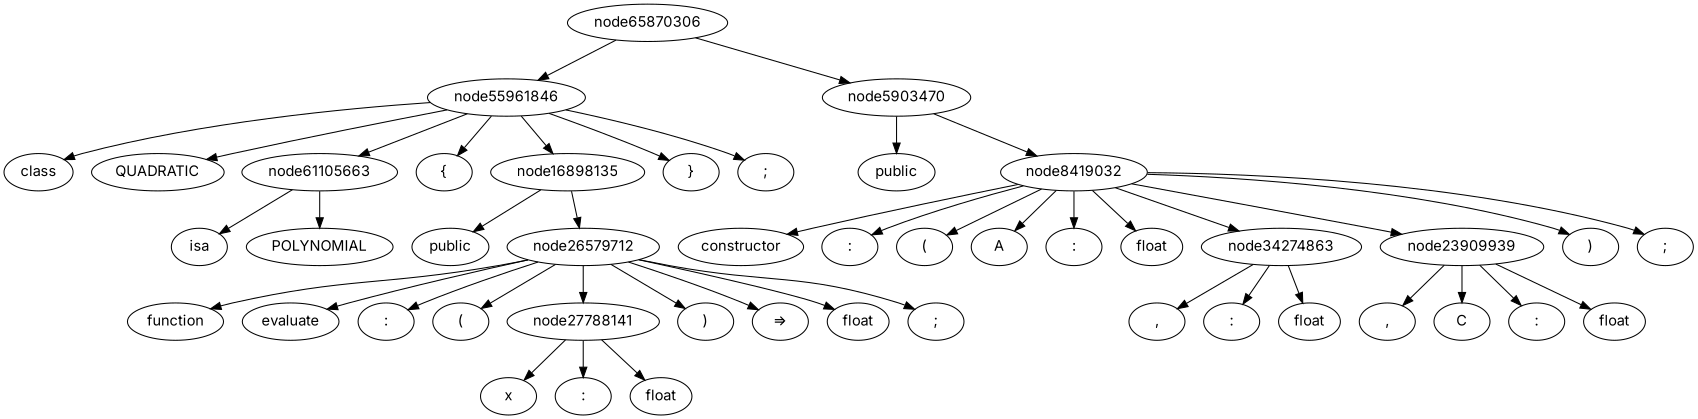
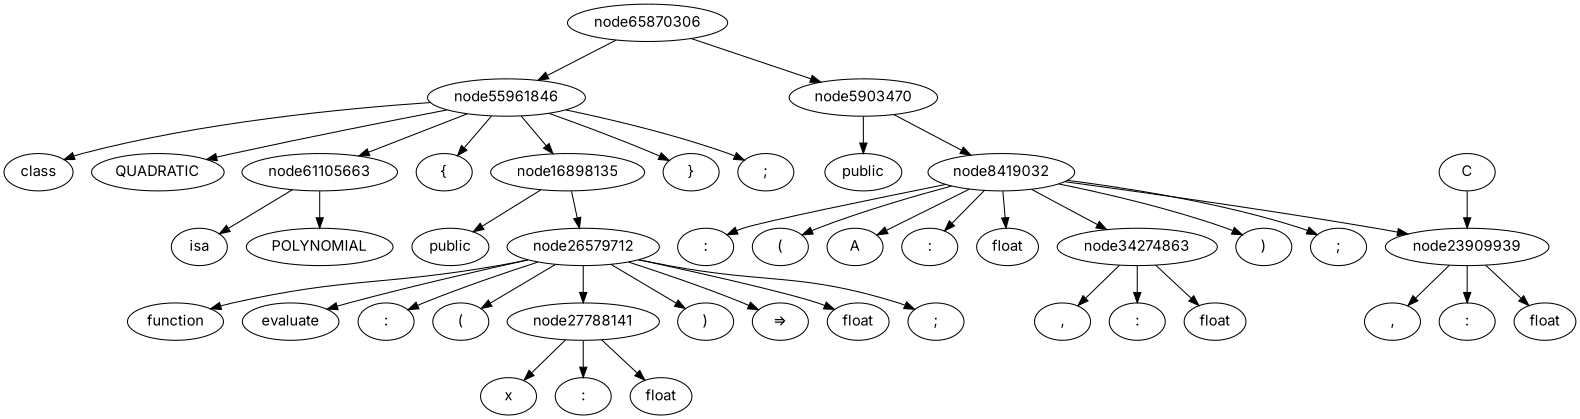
(741, 247) -> none
(1462, 279) -> (1467, 204)
